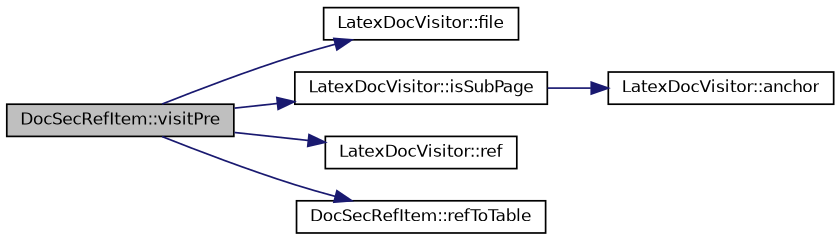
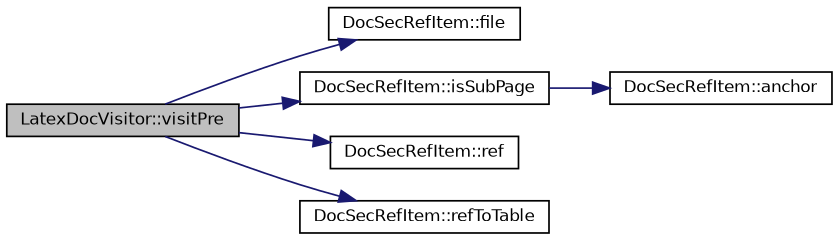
(421, 24) -> (424, 24)
(421, 88) -> (424, 88)
(721, 88) -> (721, 88)
(120, 120) -> (123, 120)
(421, 152) -> (424, 152)
